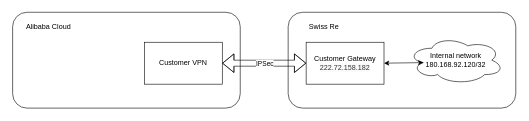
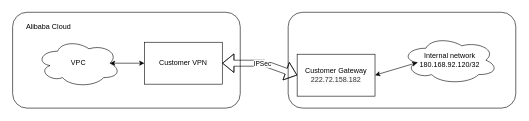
(324, 27) -> none
(456, 60) -> (450, 60)
none -> (78, 63)
none -> (138, 63)
(345, 63) -> (336, 75)
